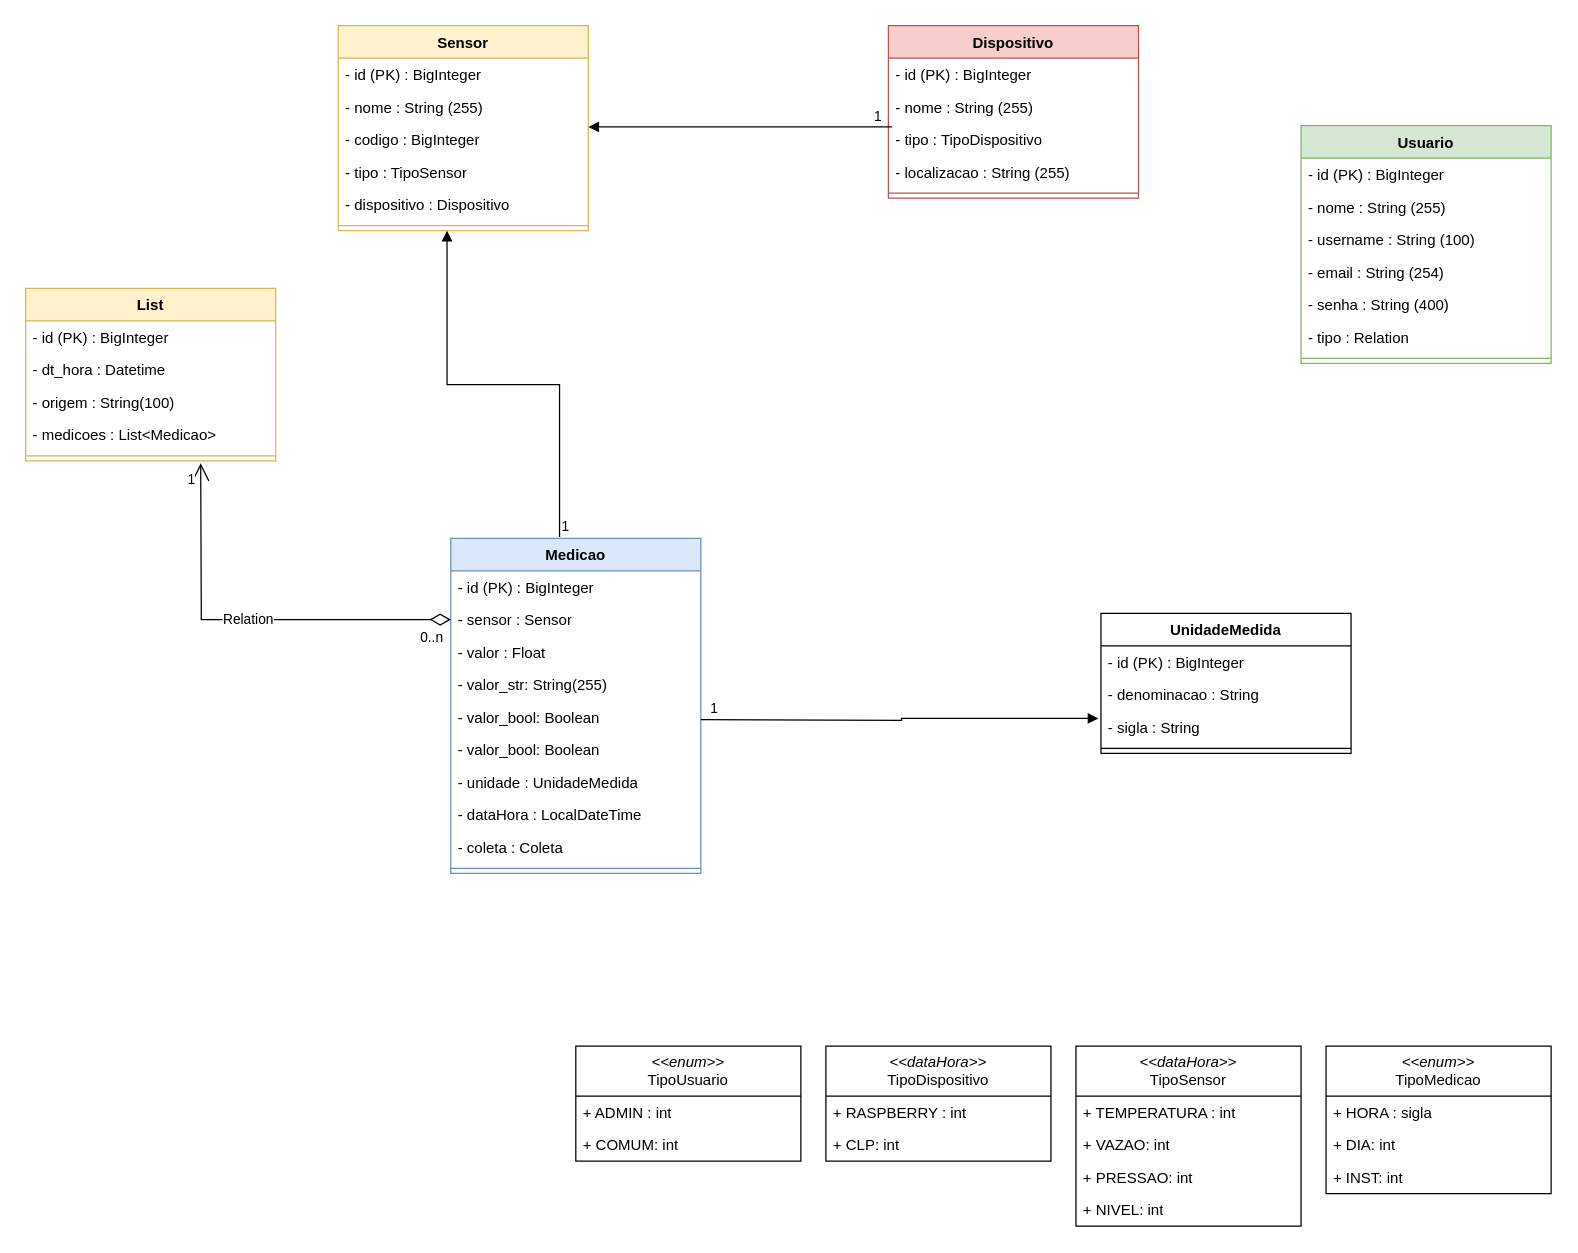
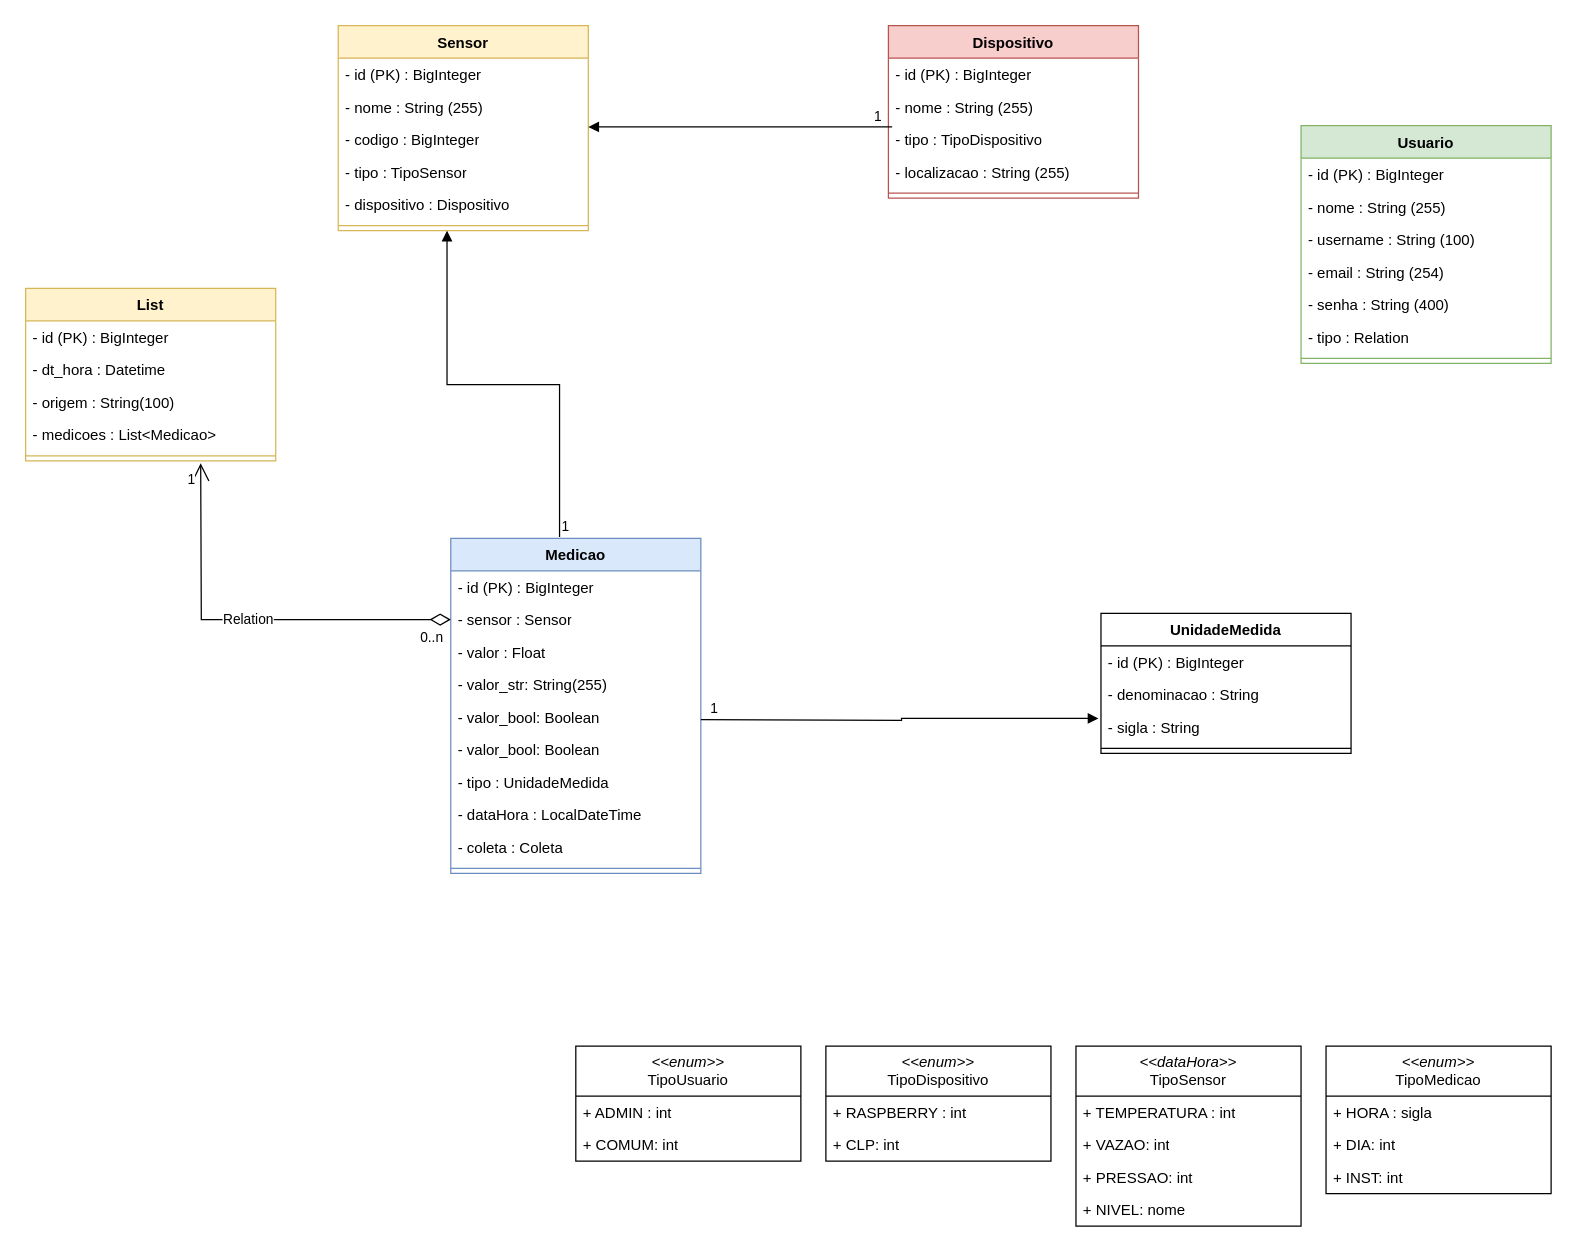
(549, 783) -> (537, 783)
(938, 1071) -> (938, 1071)
(1126, 1211) -> (1132, 1211)
